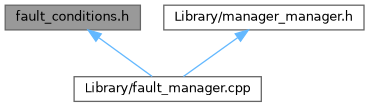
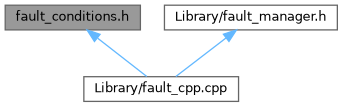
(264, 18) -> (251, 18)
(168, 89) -> (161, 89)
